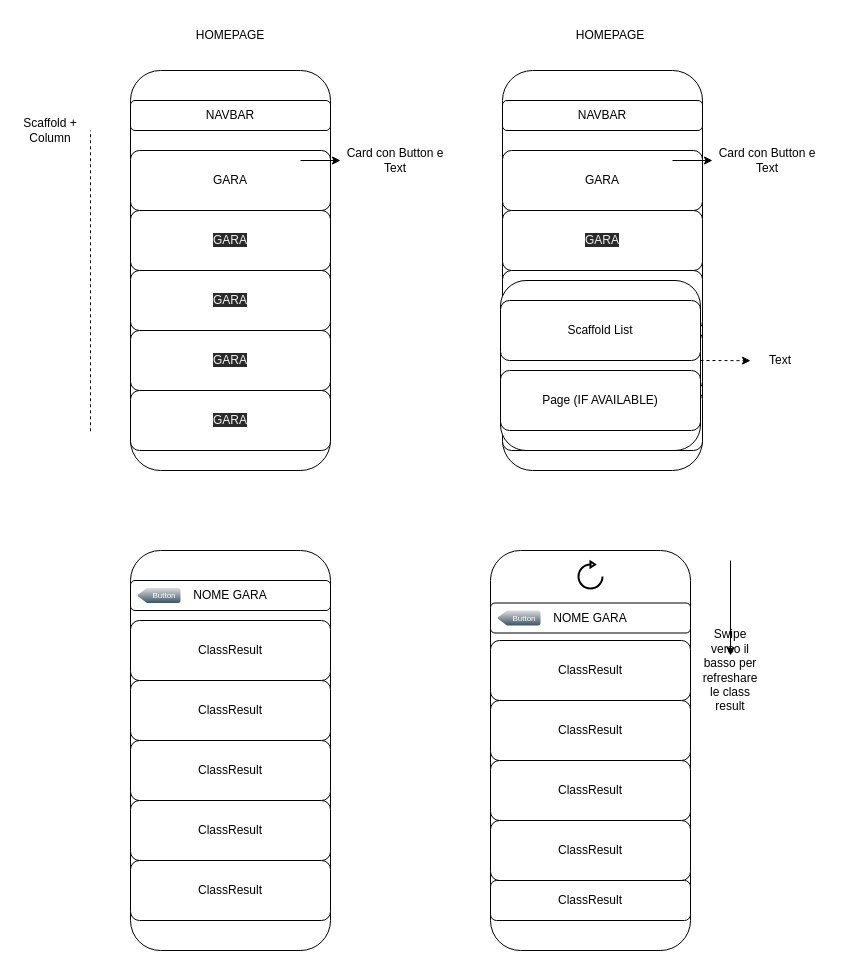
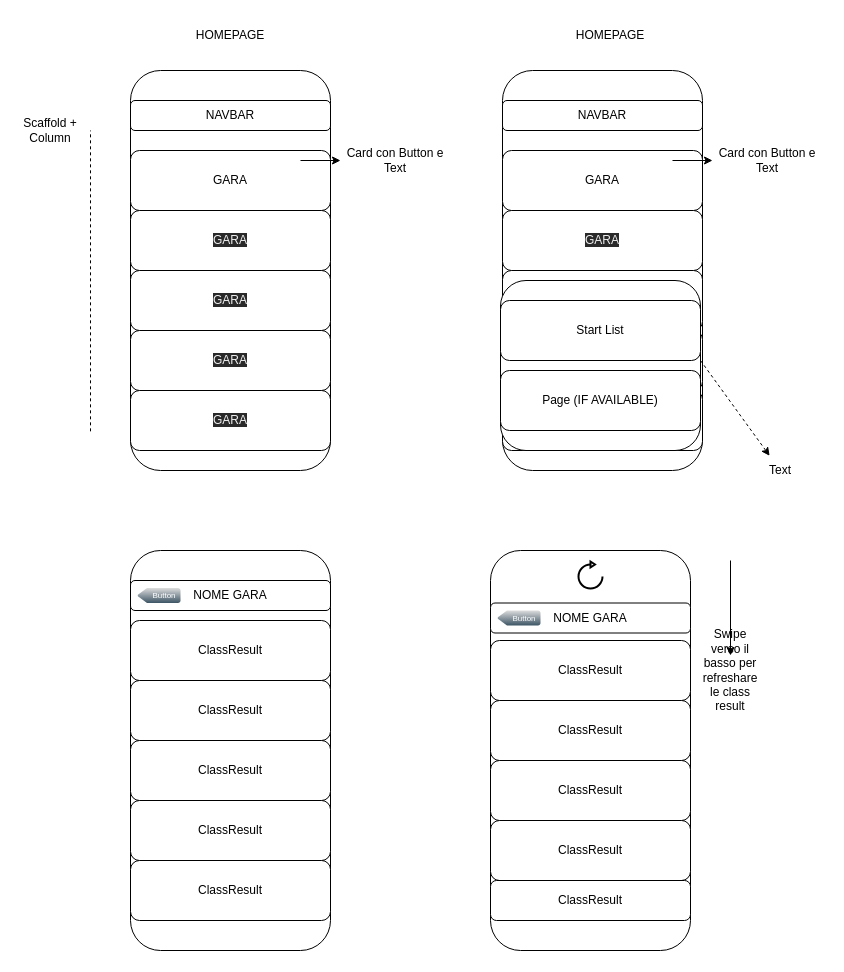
(601, 331) -> (601, 331)
(781, 361) -> (781, 471)
